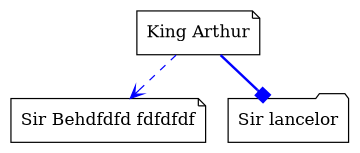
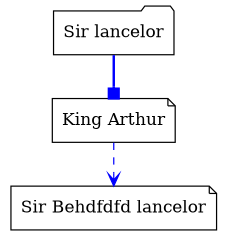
(239, 73) -> (114, 71)
(108, 120) -> (114, 208)
